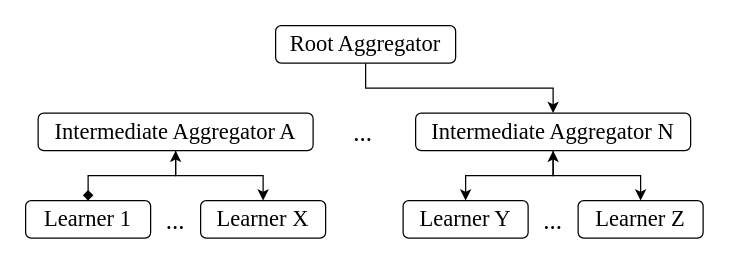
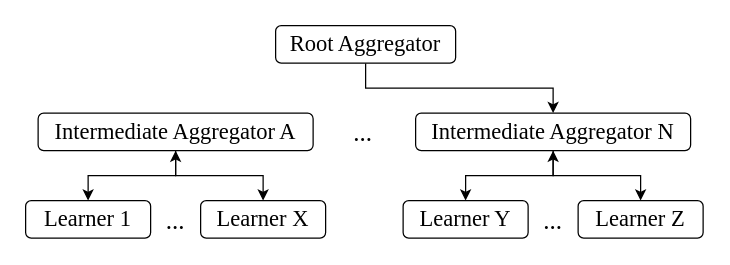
(88, 190) -> (88, 191)
